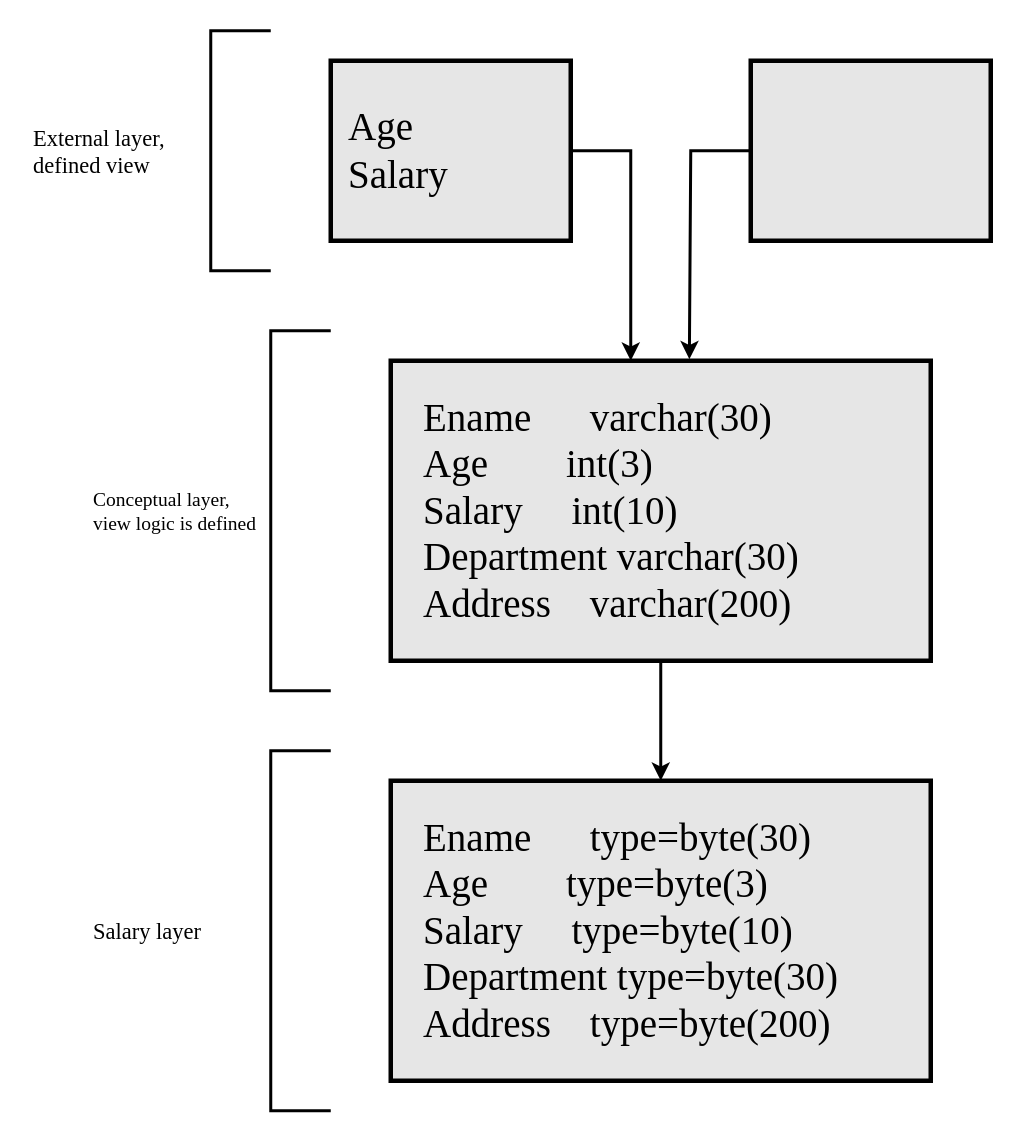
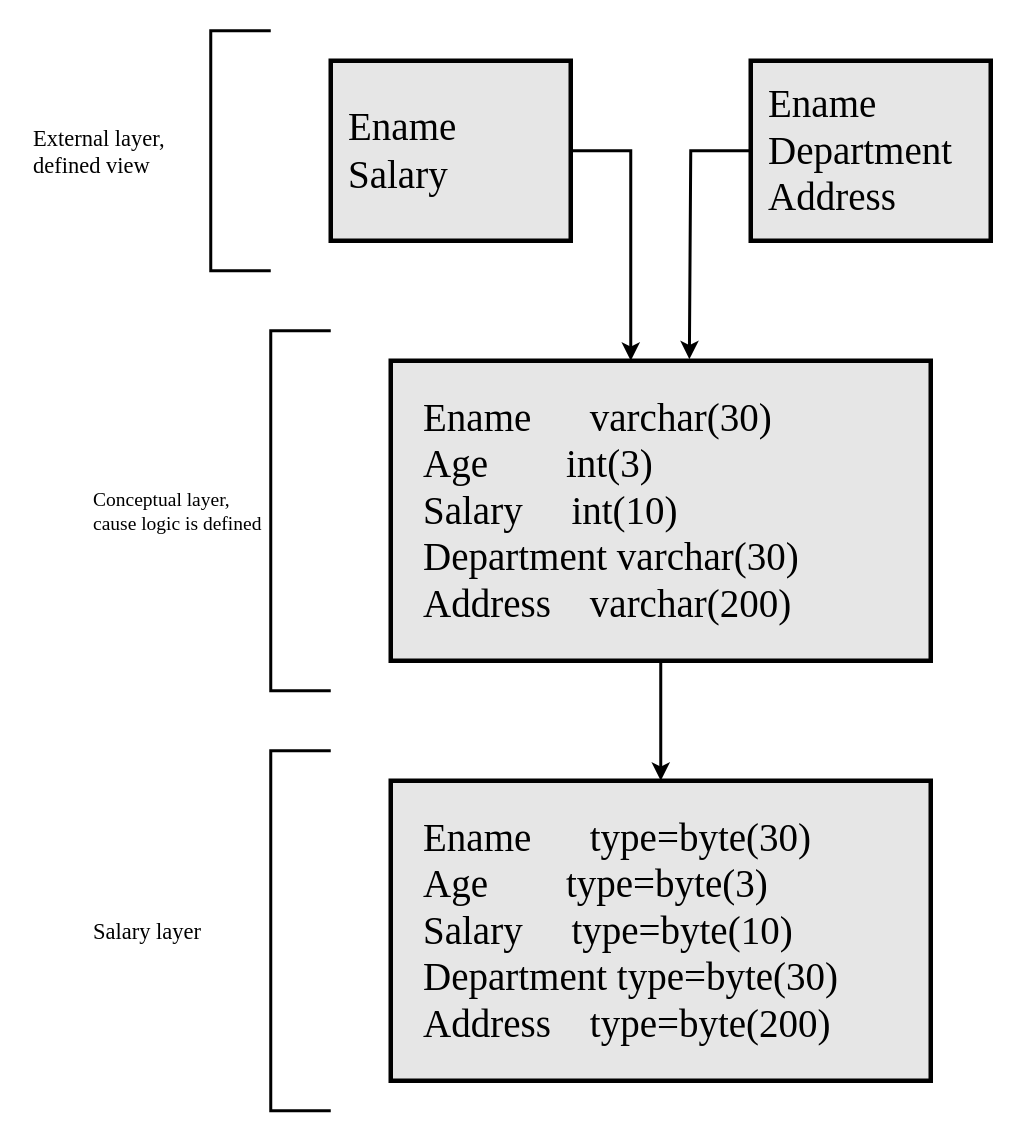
(409, 151) -> (409, 151)
none -> (878, 151)
(182, 511) -> (182, 511)
